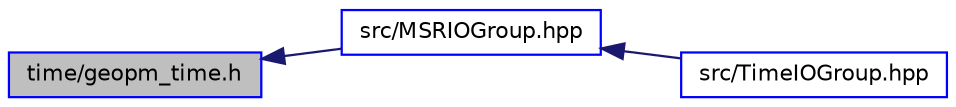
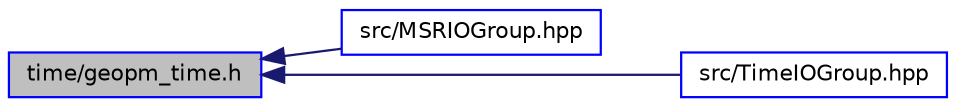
(652, 55) -> (483, 75)
